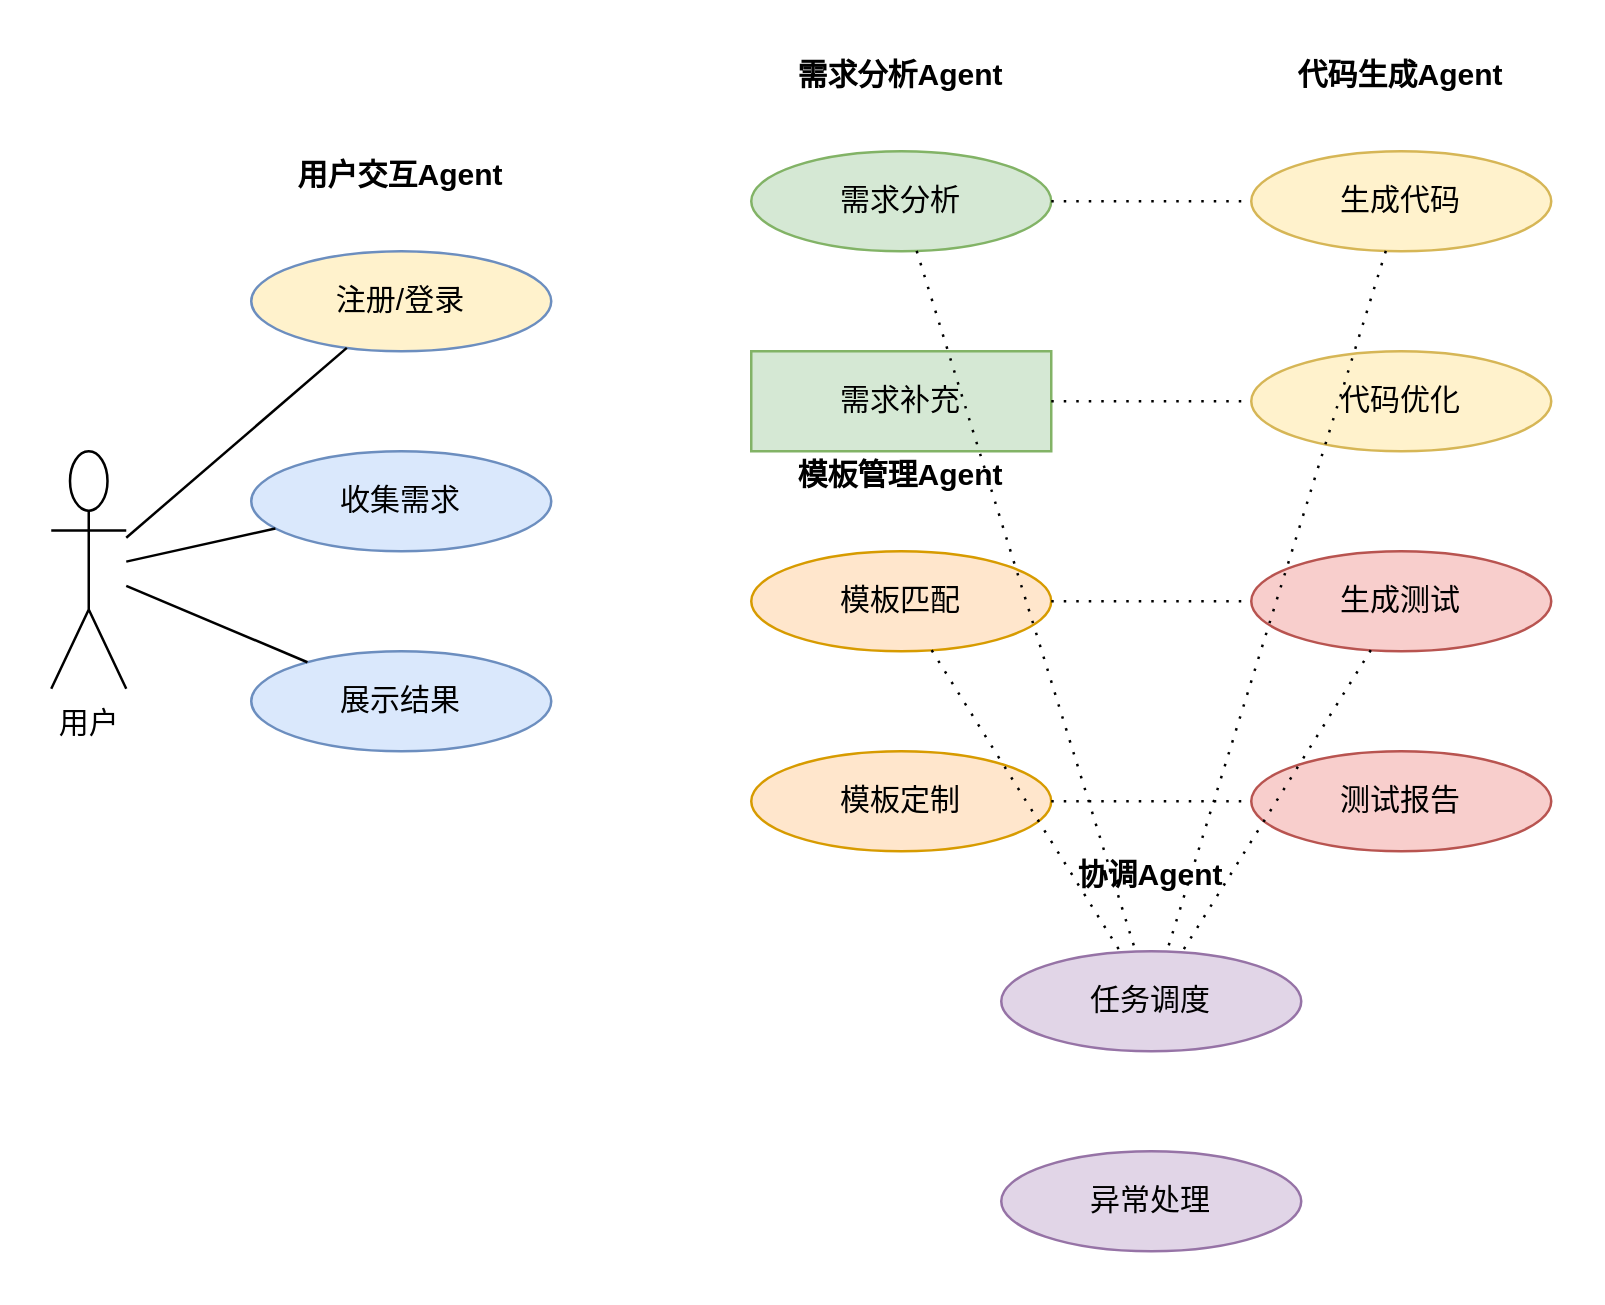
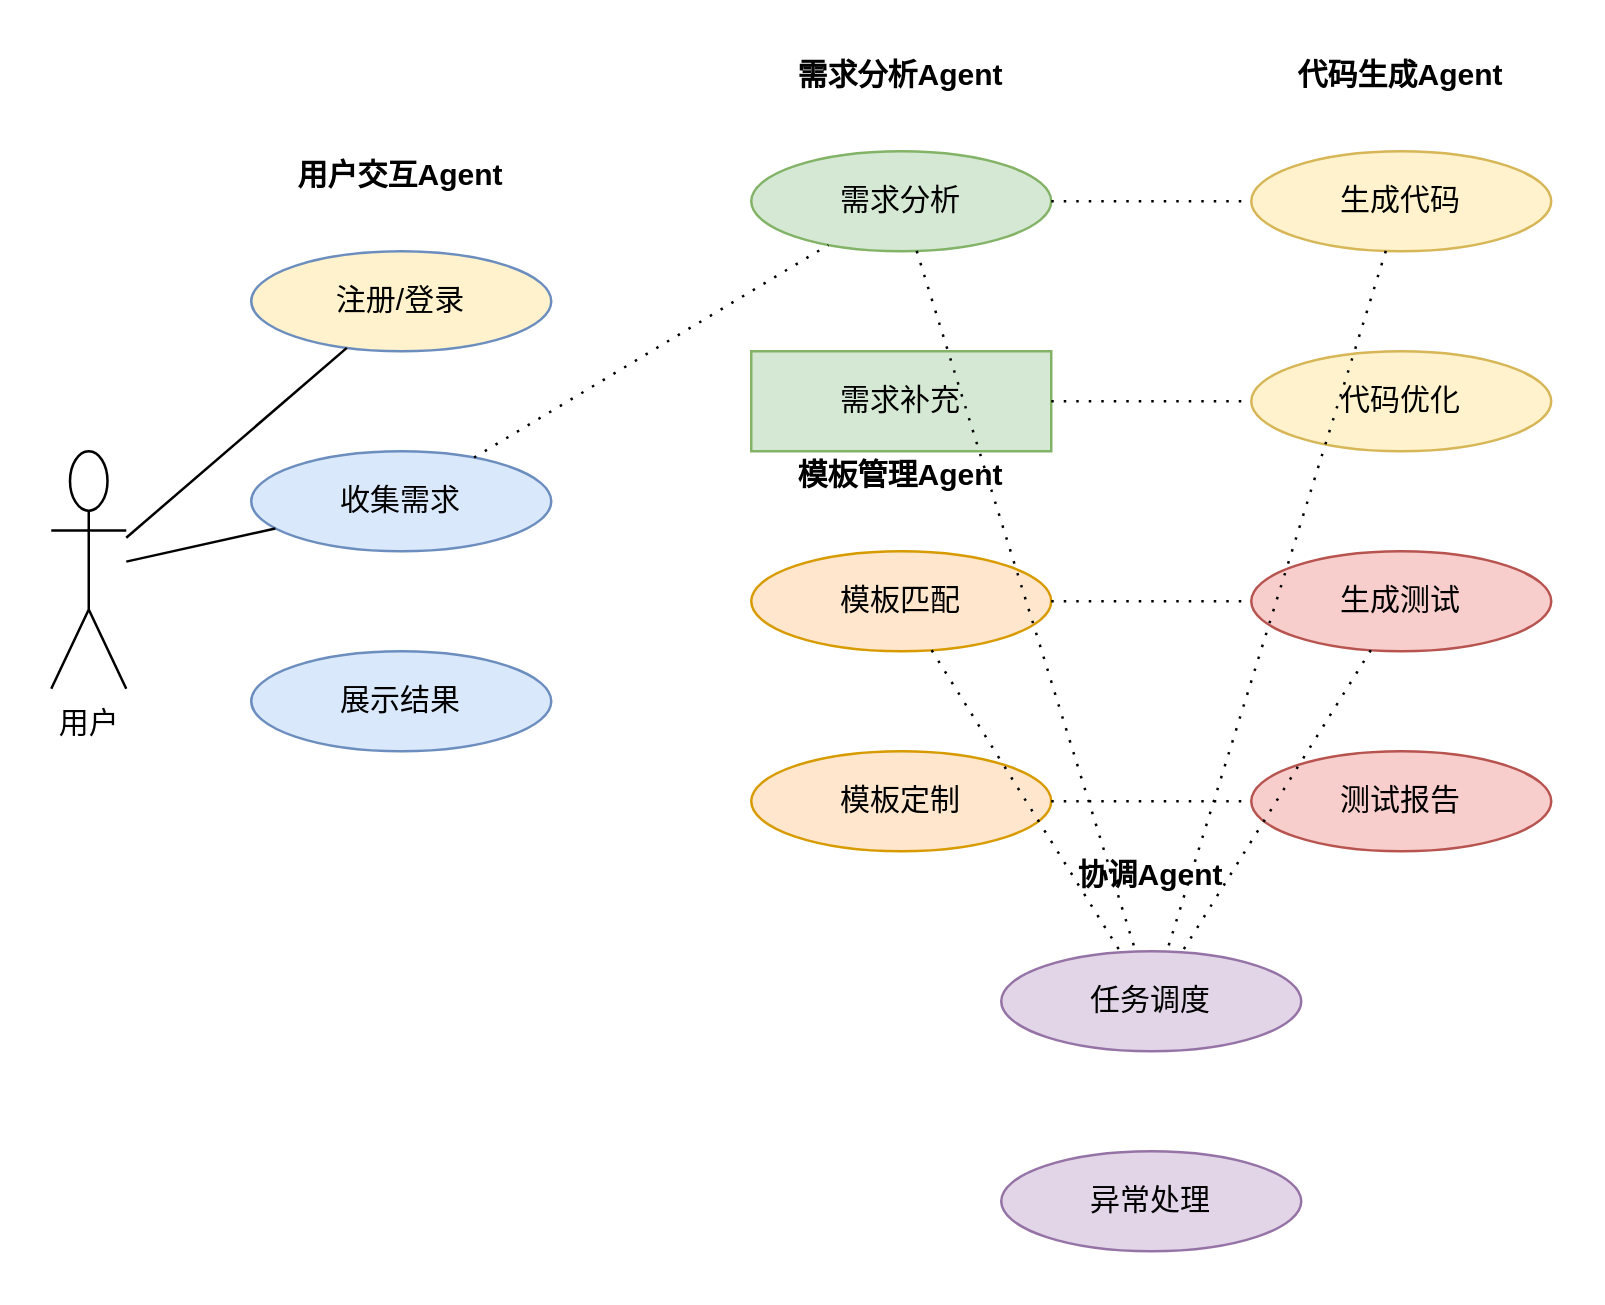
none -> (647, 354)
(217, 624) -> none
